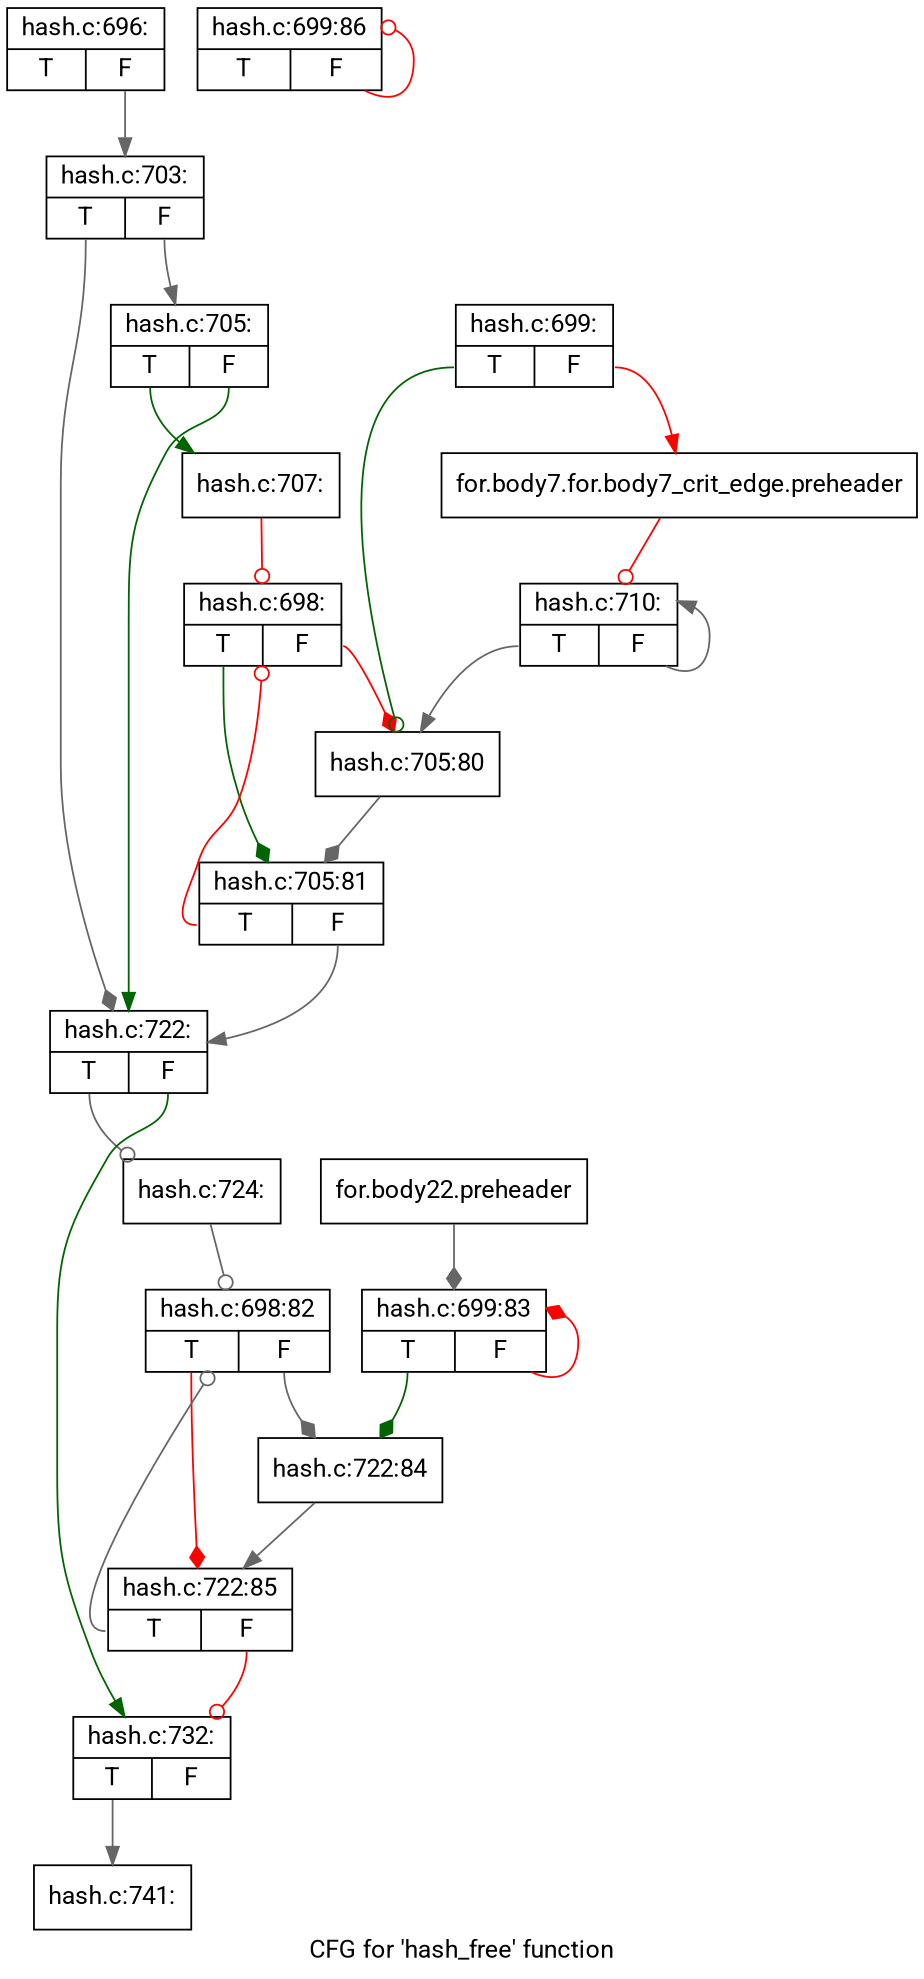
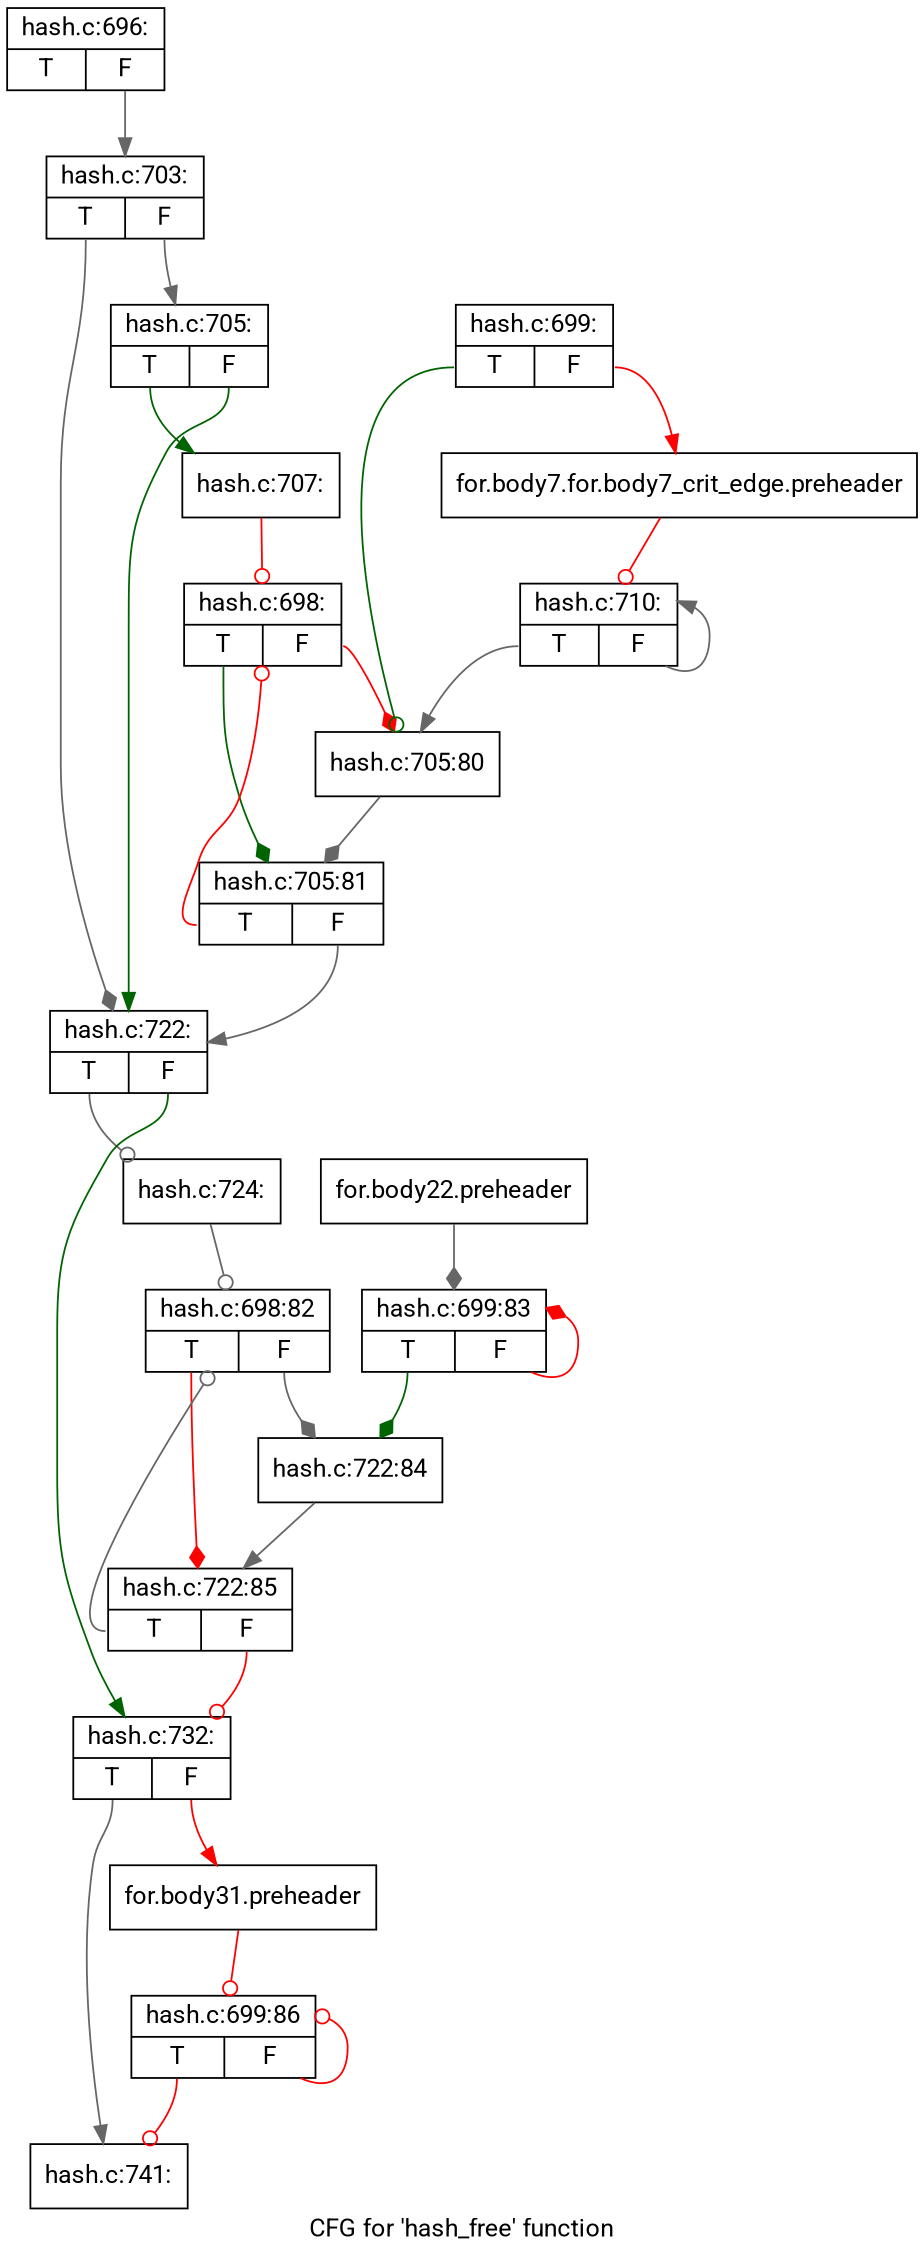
none -> (243, 1897)
none -> (170, 2108)
